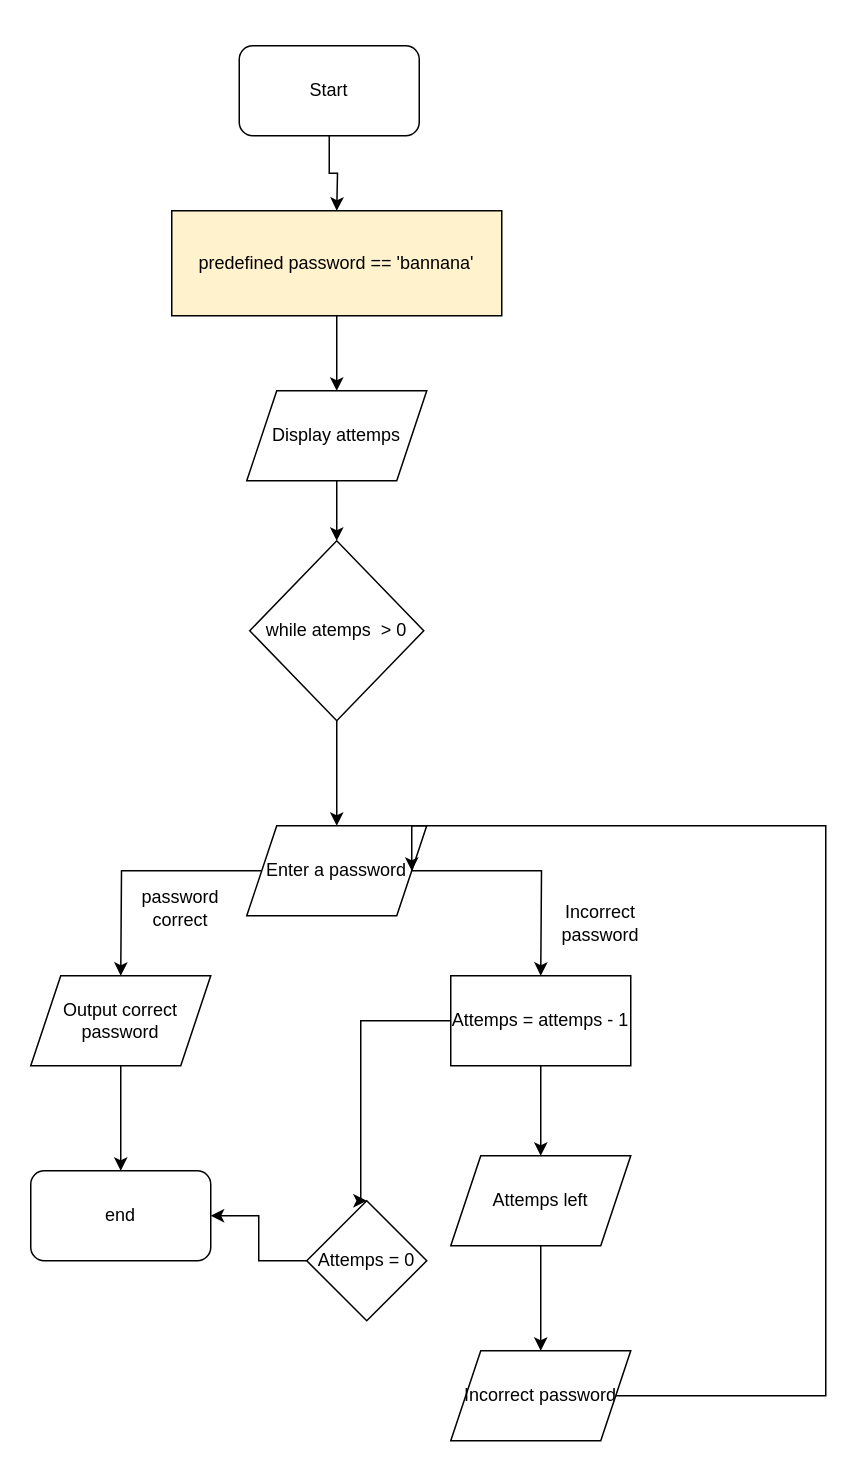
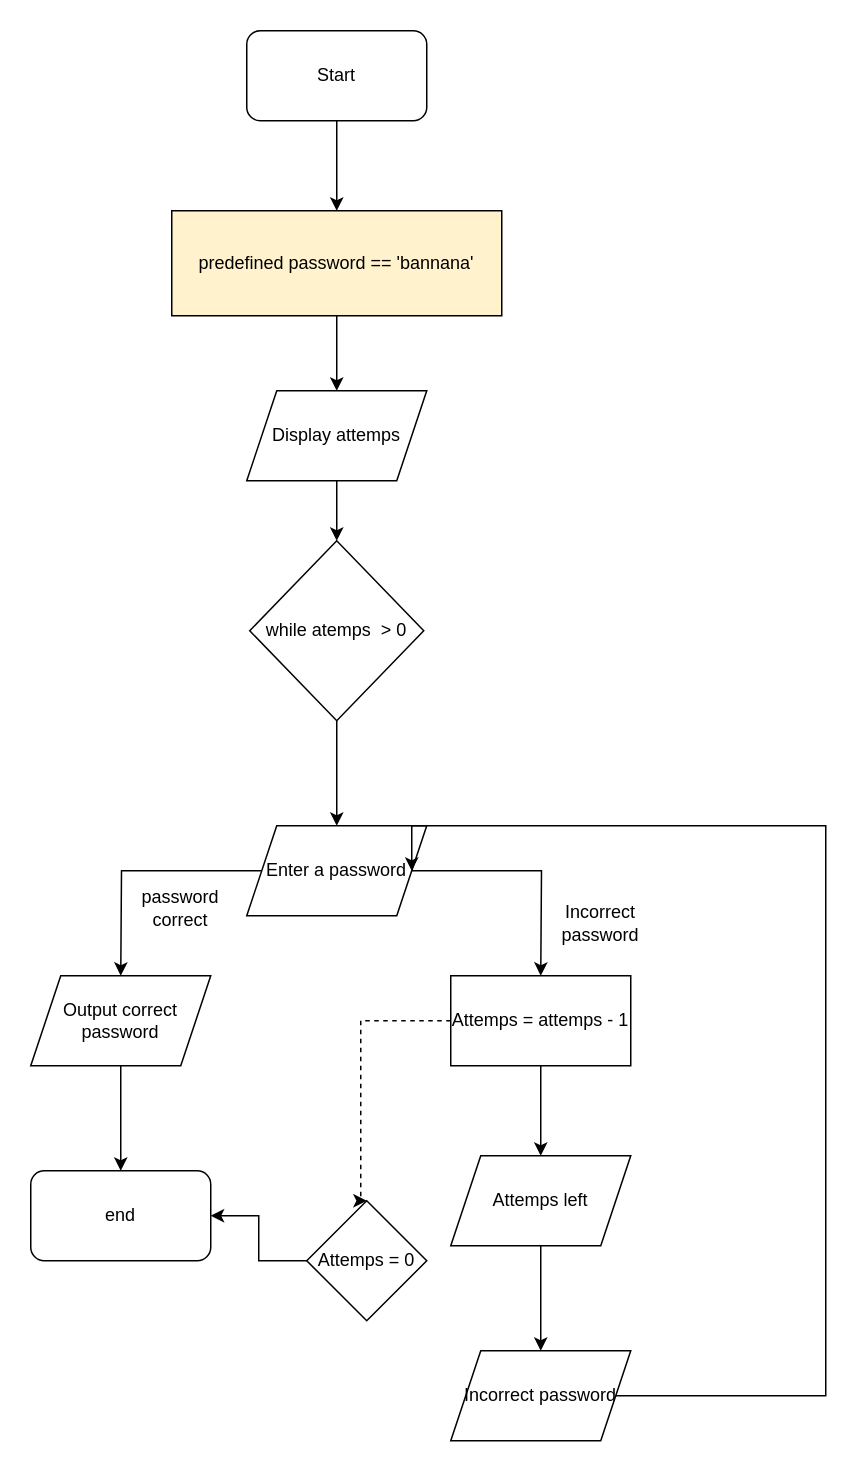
(329, 91) -> (337, 76)
(361, 1067) -> (361, 1067)
